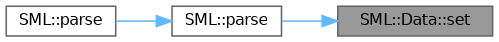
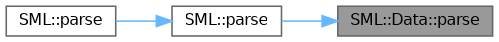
(415, 21) -> (415, 21)
